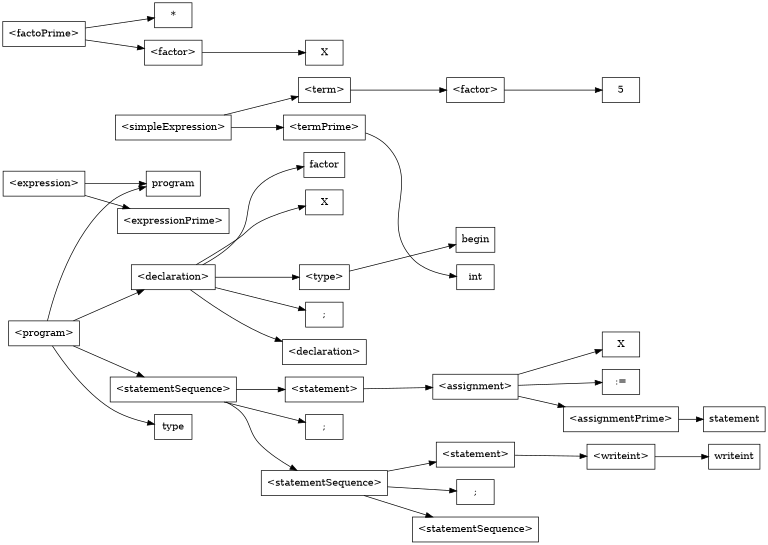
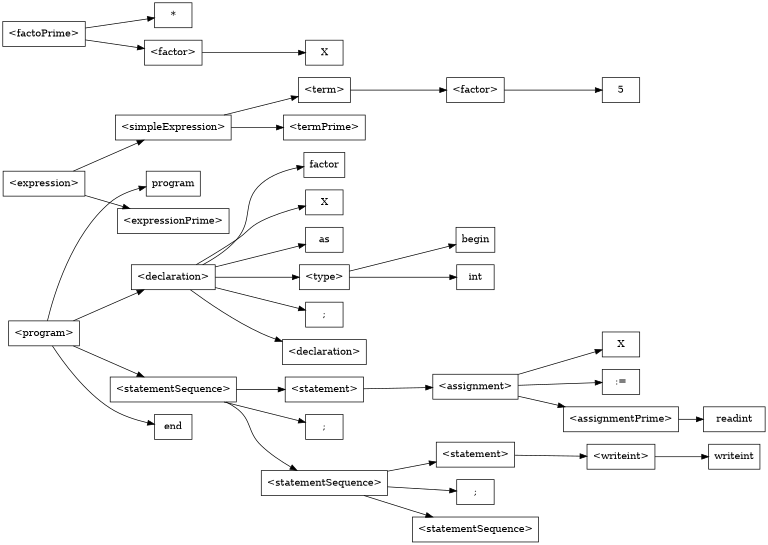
(112, 184) -> (106, 157)
(399, 210) -> (400, 277)
none -> (324, 240)
(734, 419) -> (734, 419)
(173, 427) -> (173, 427)
